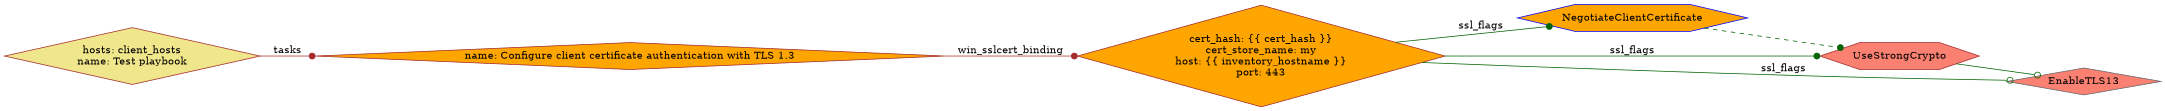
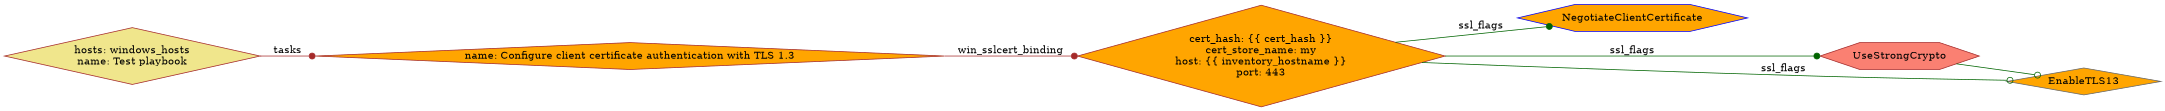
(1771, 38) -> none
(132, 56) -> (132, 56)
(2084, 81) -> (2084, 81)
